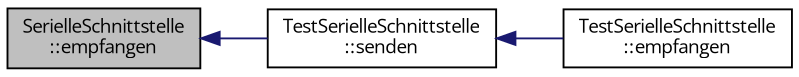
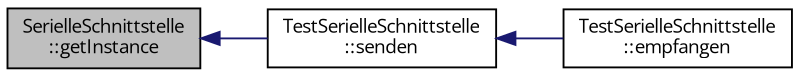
(104, 38) -> (104, 38)
